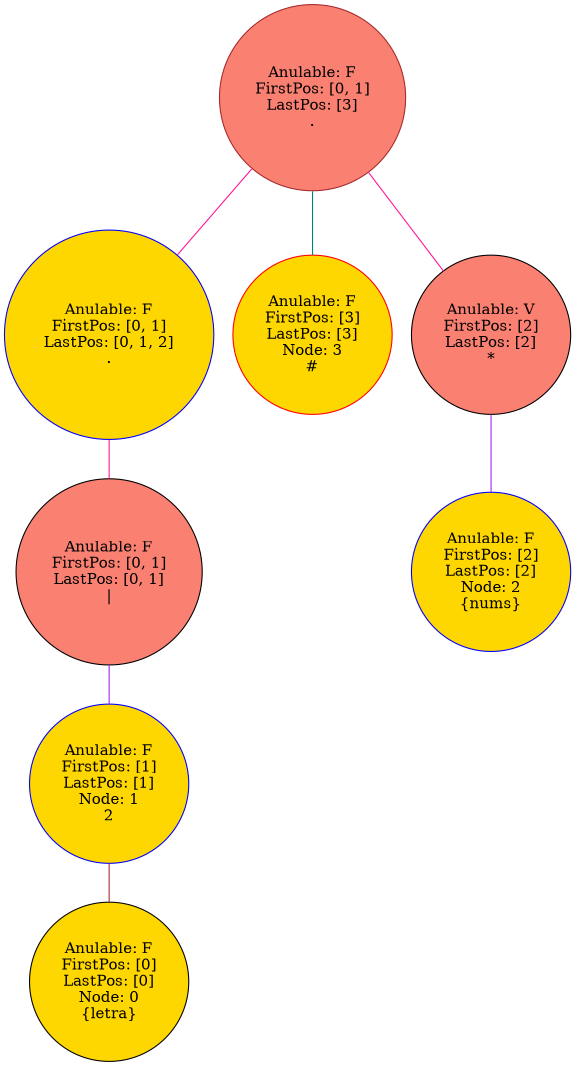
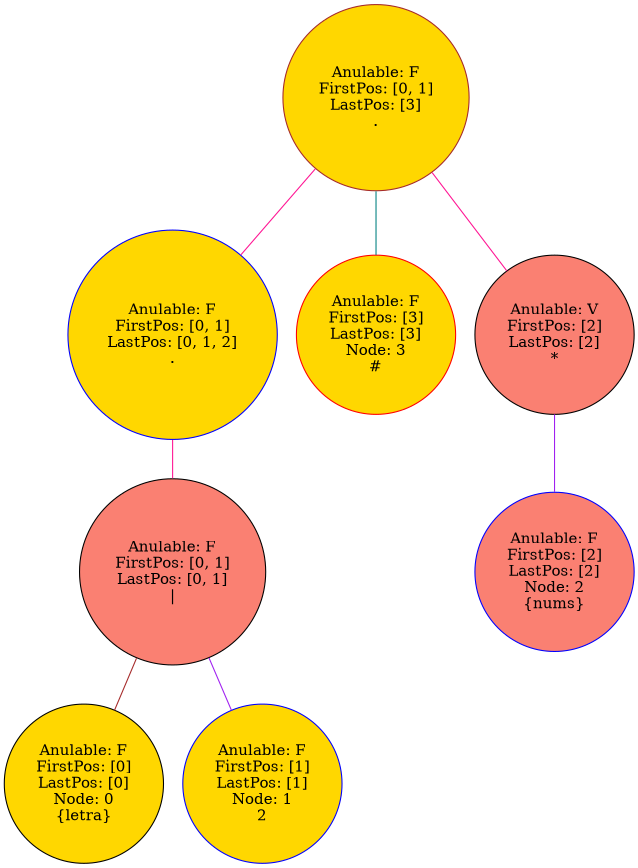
(313, 98) -> (376, 98)
(491, 572) -> (555, 572)
(109, 883) -> (126, 684)
